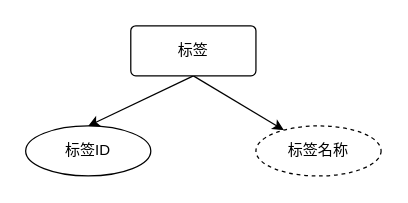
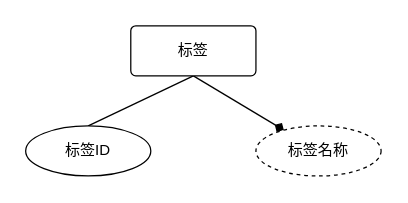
(97, 121) -> (94, 123)
(276, 125) -> (275, 125)
